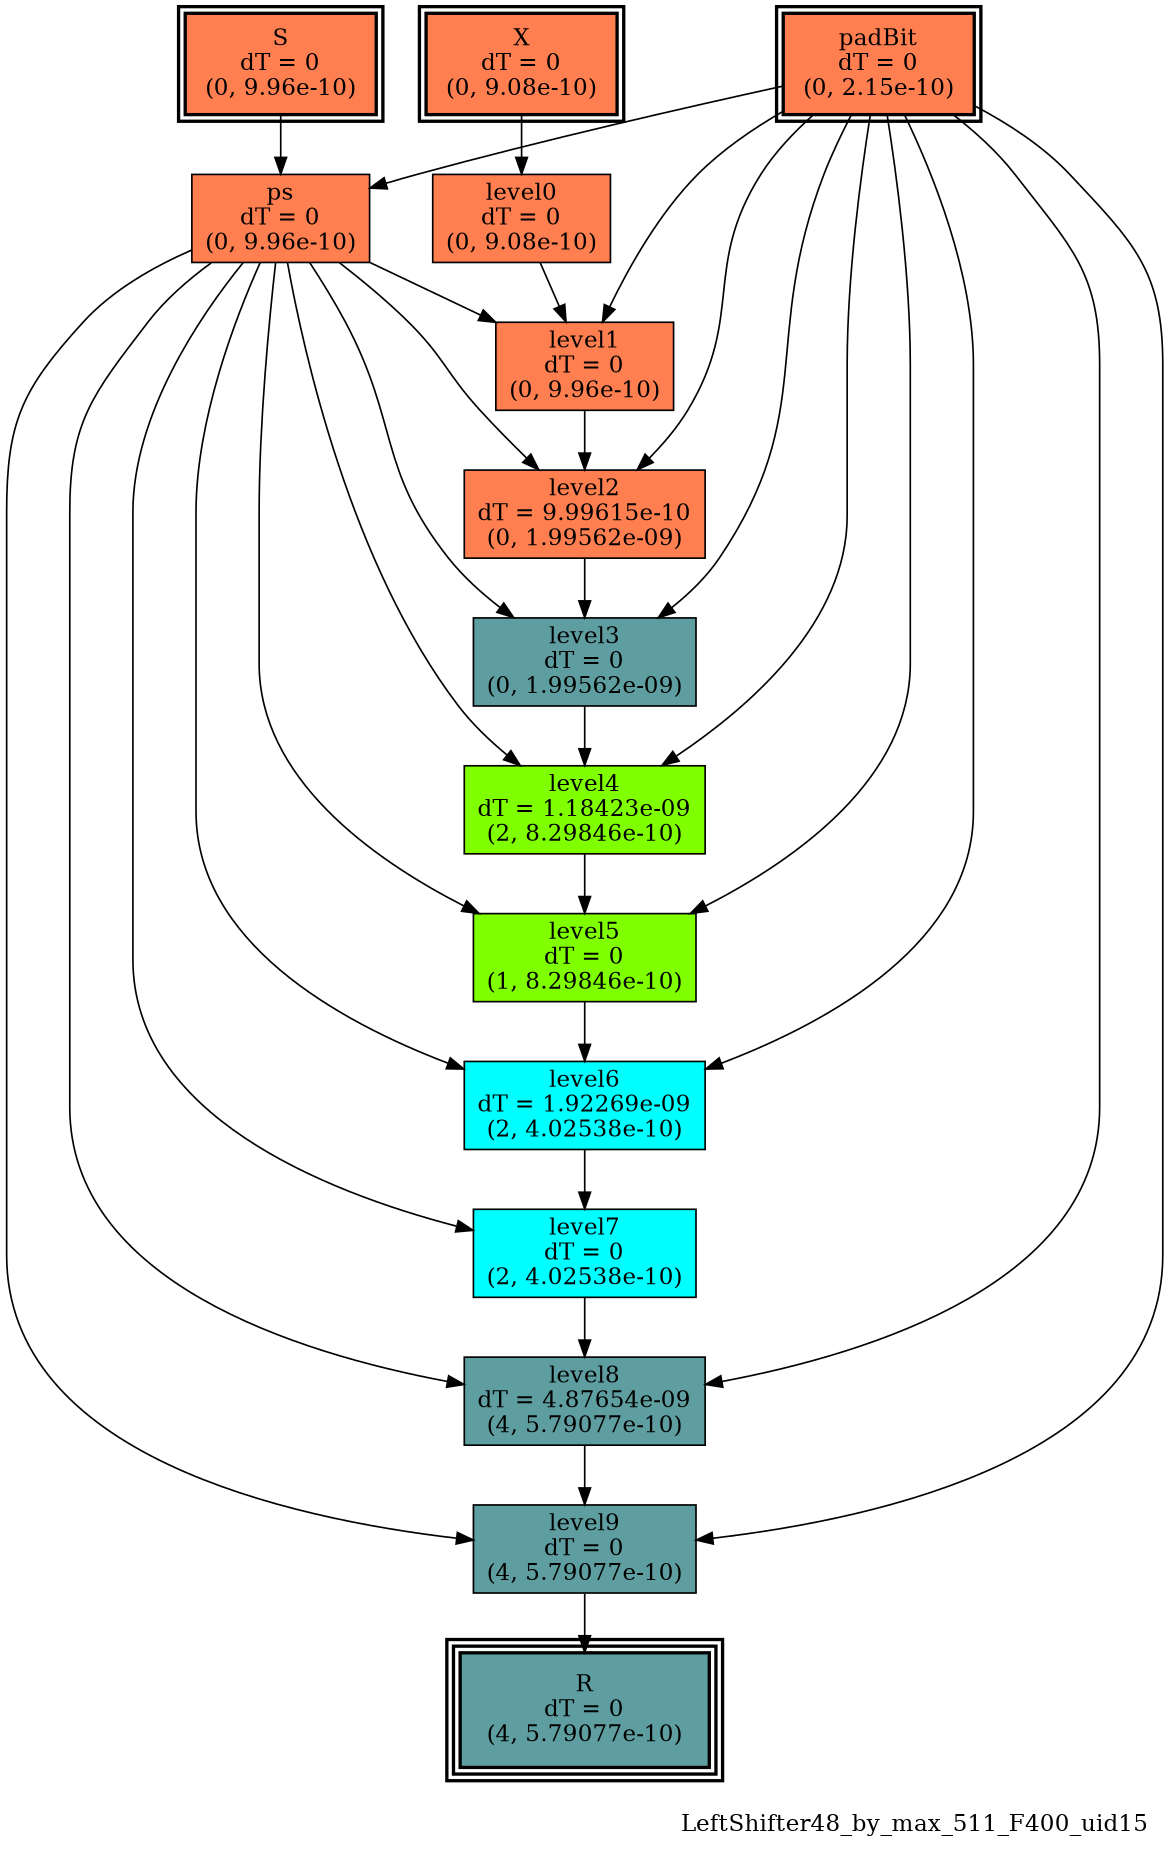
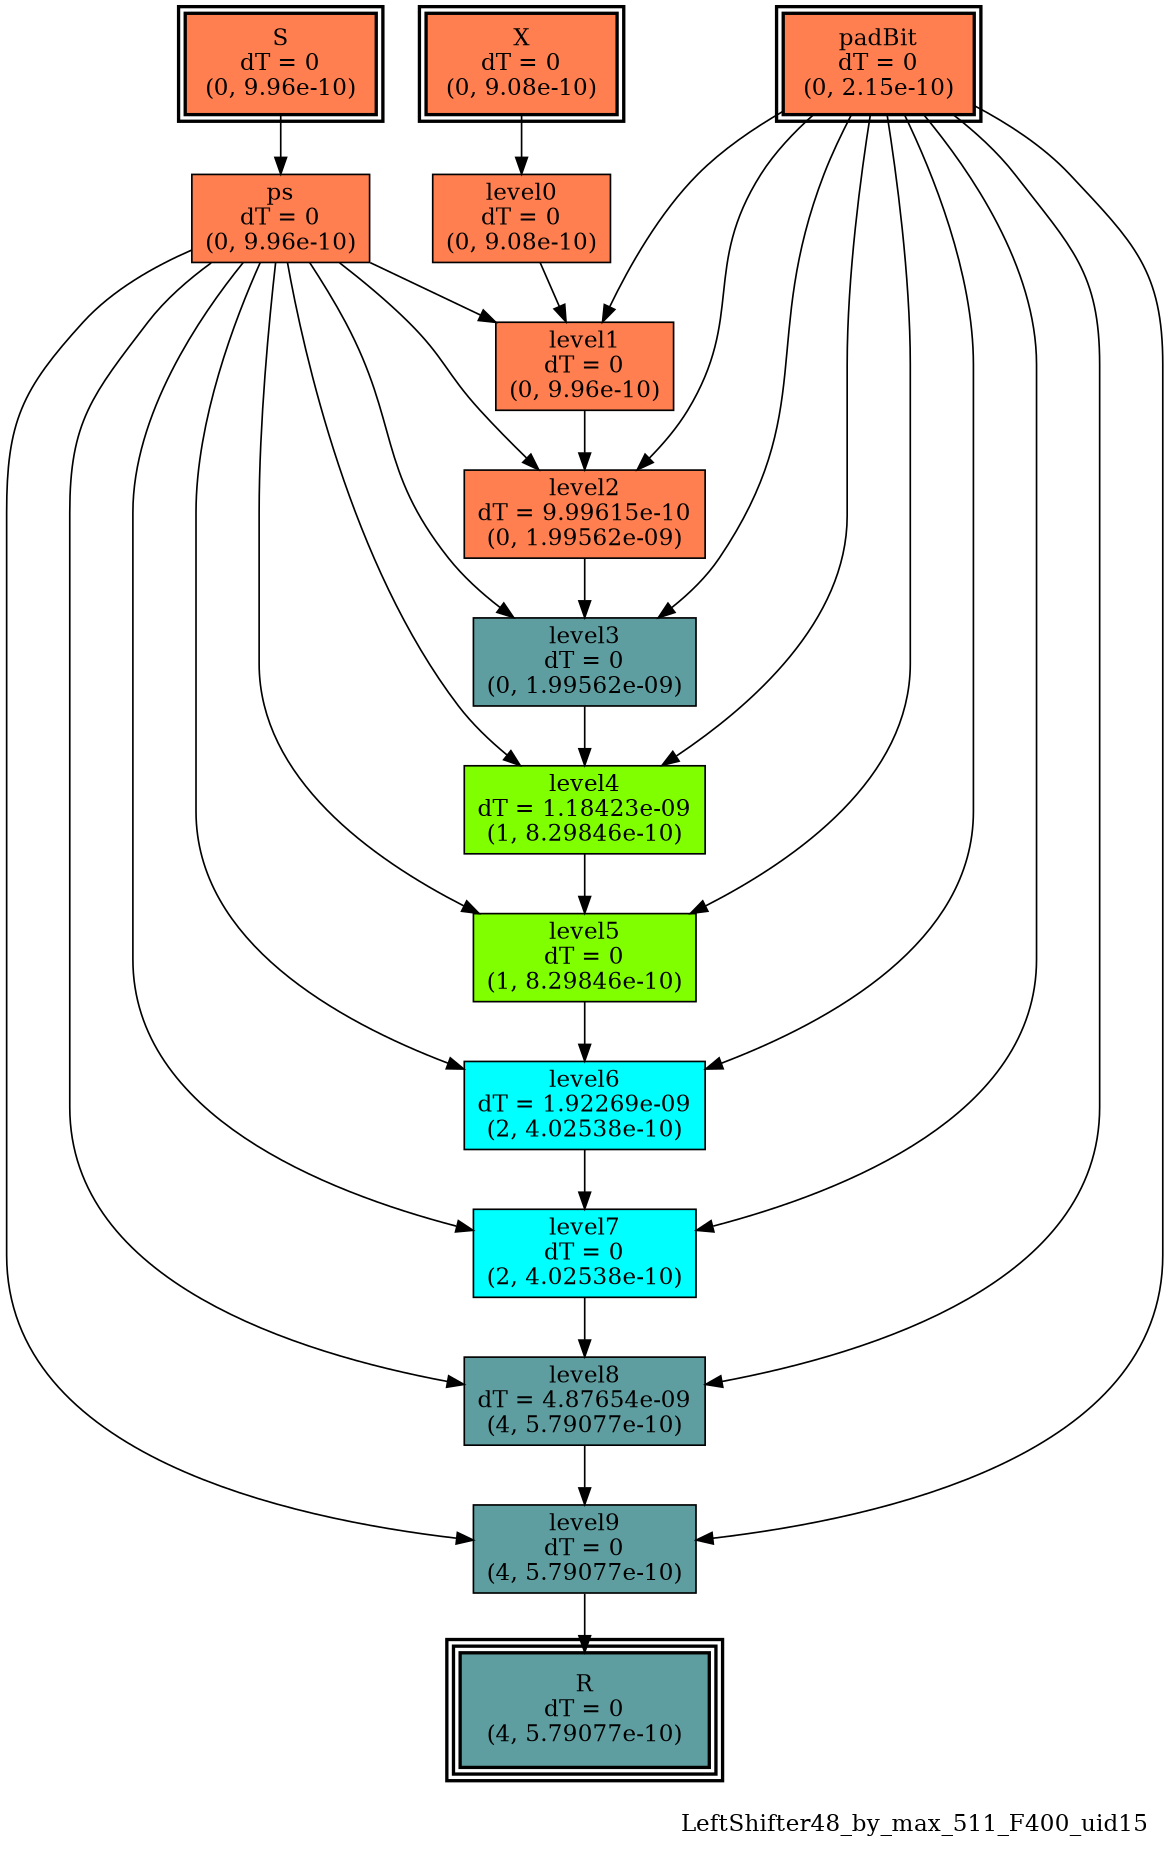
(584, 132) -> (1037, 747)
(585, 810) -> (585, 810)
